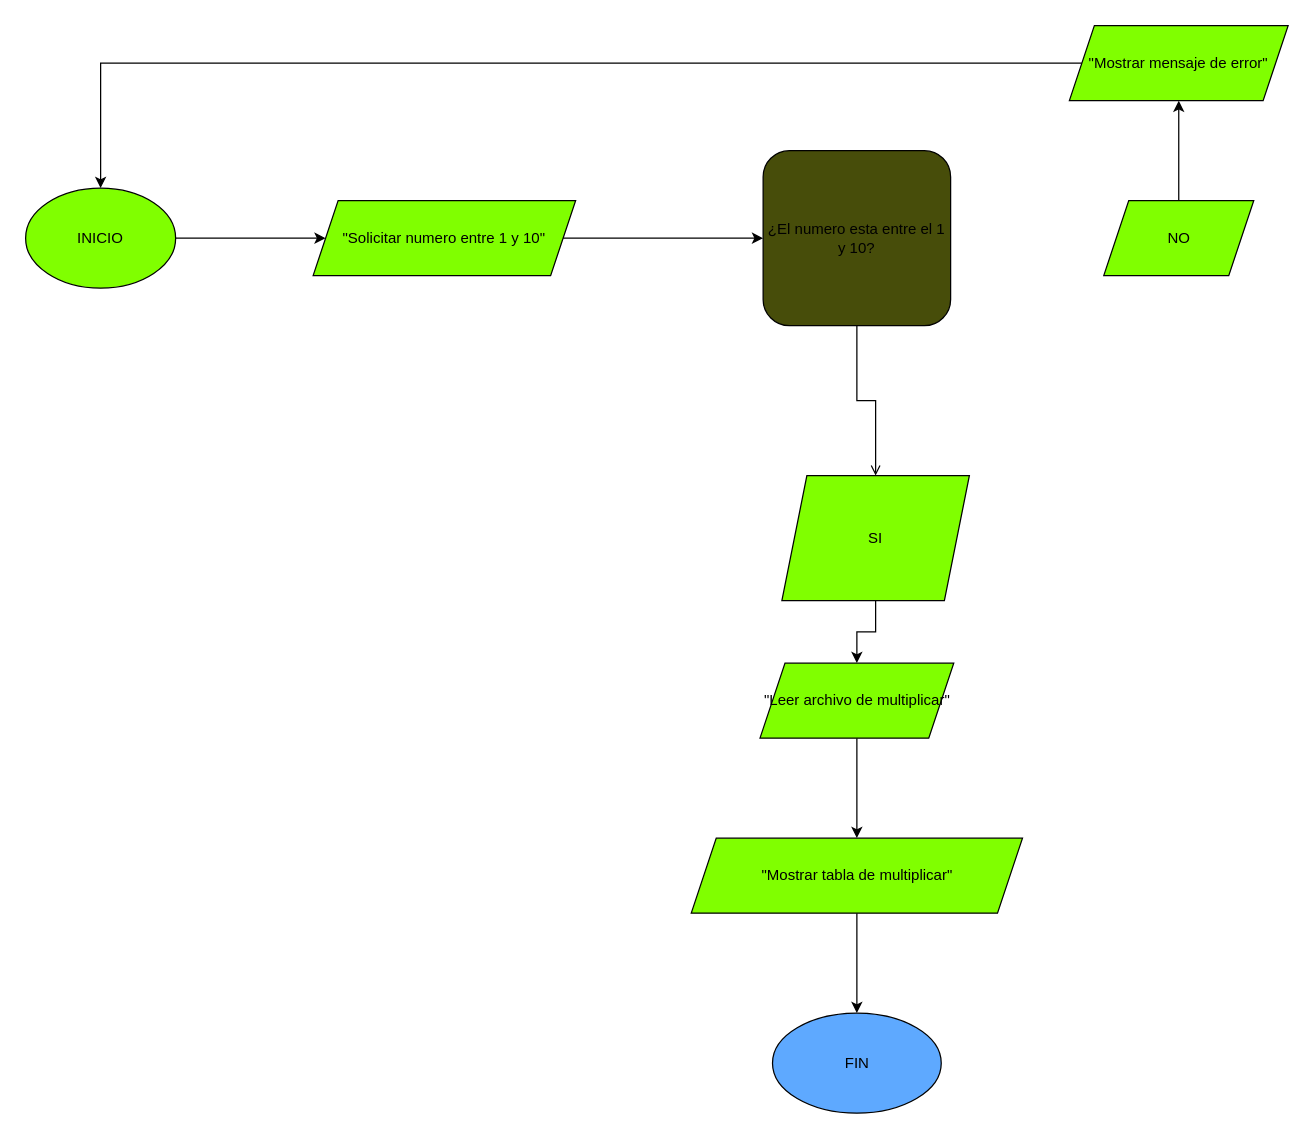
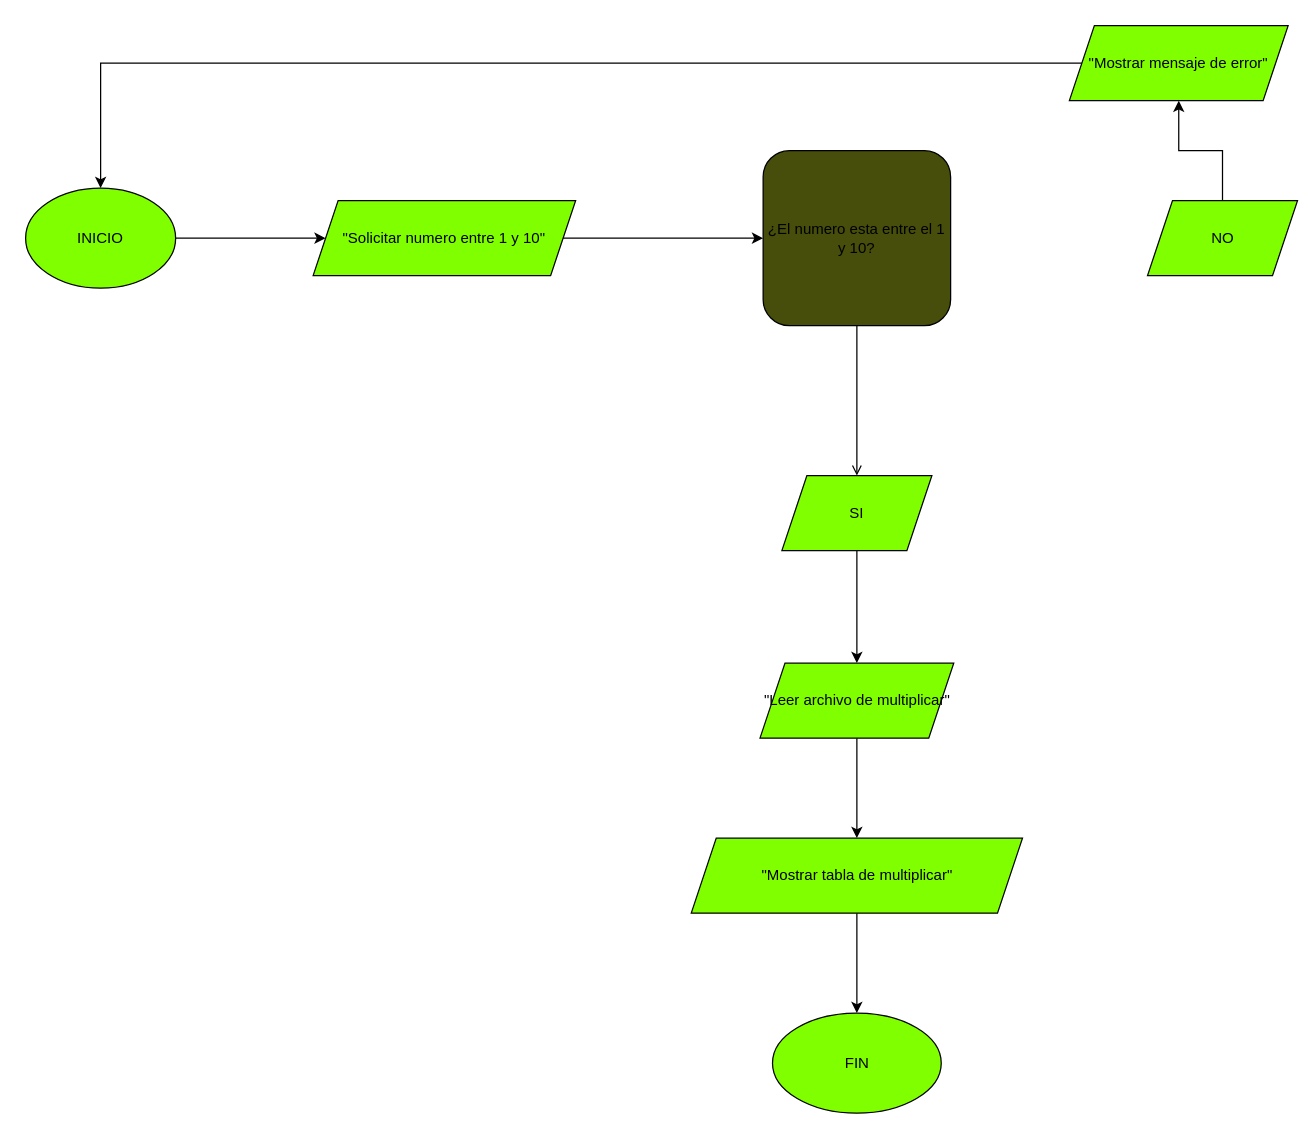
(1179, 238) -> (1223, 238)
(876, 538) -> (857, 513)
(857, 1063) -> (857, 1063)
